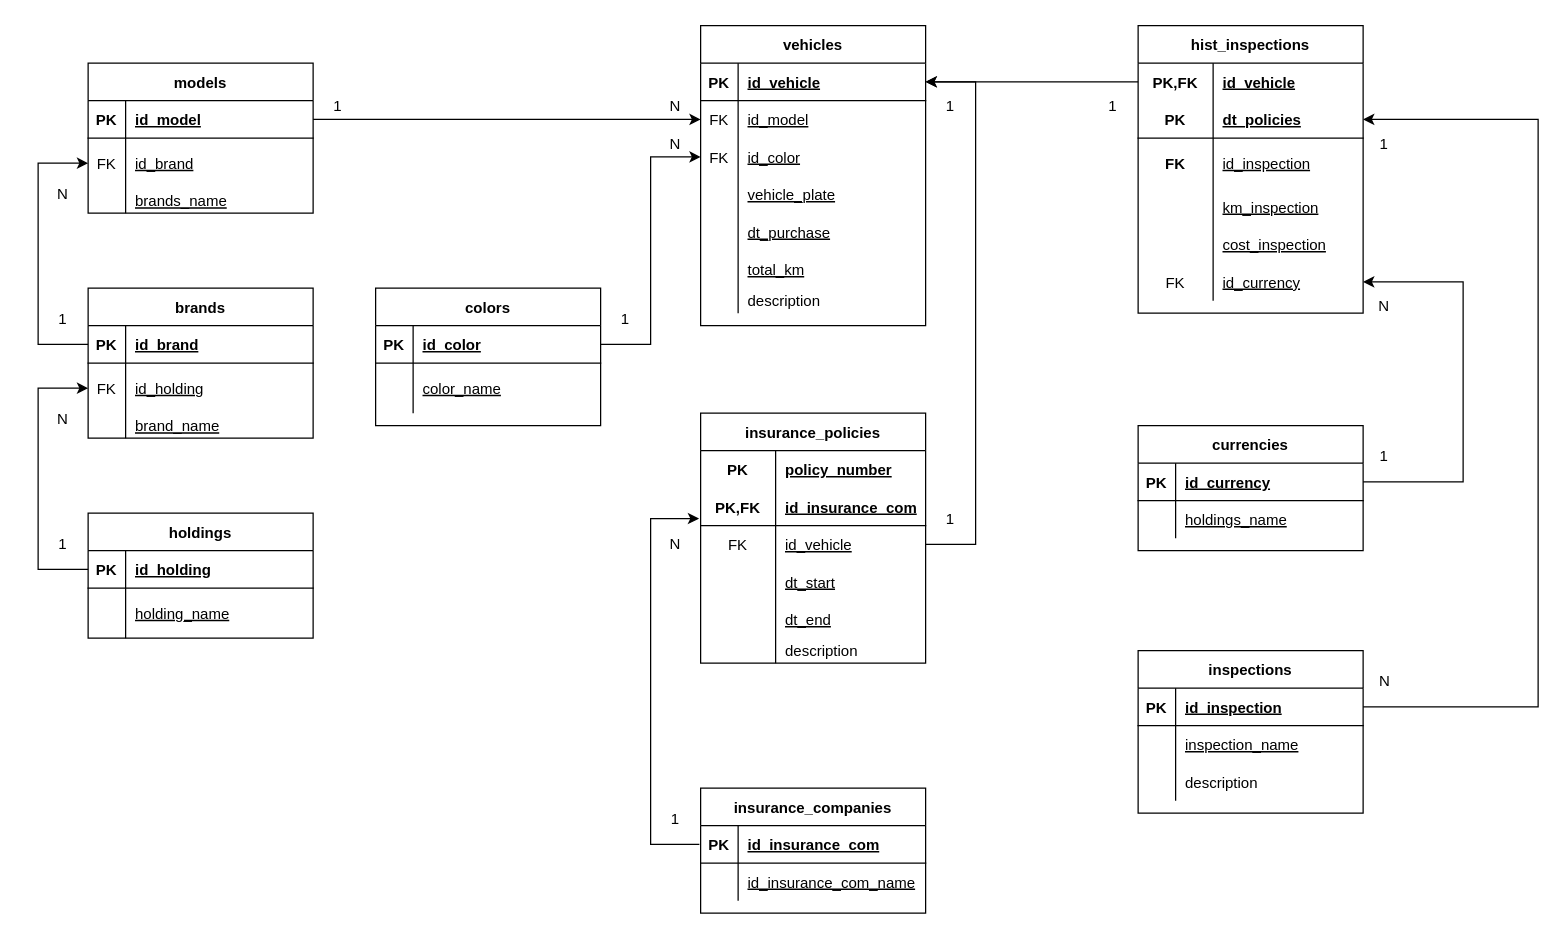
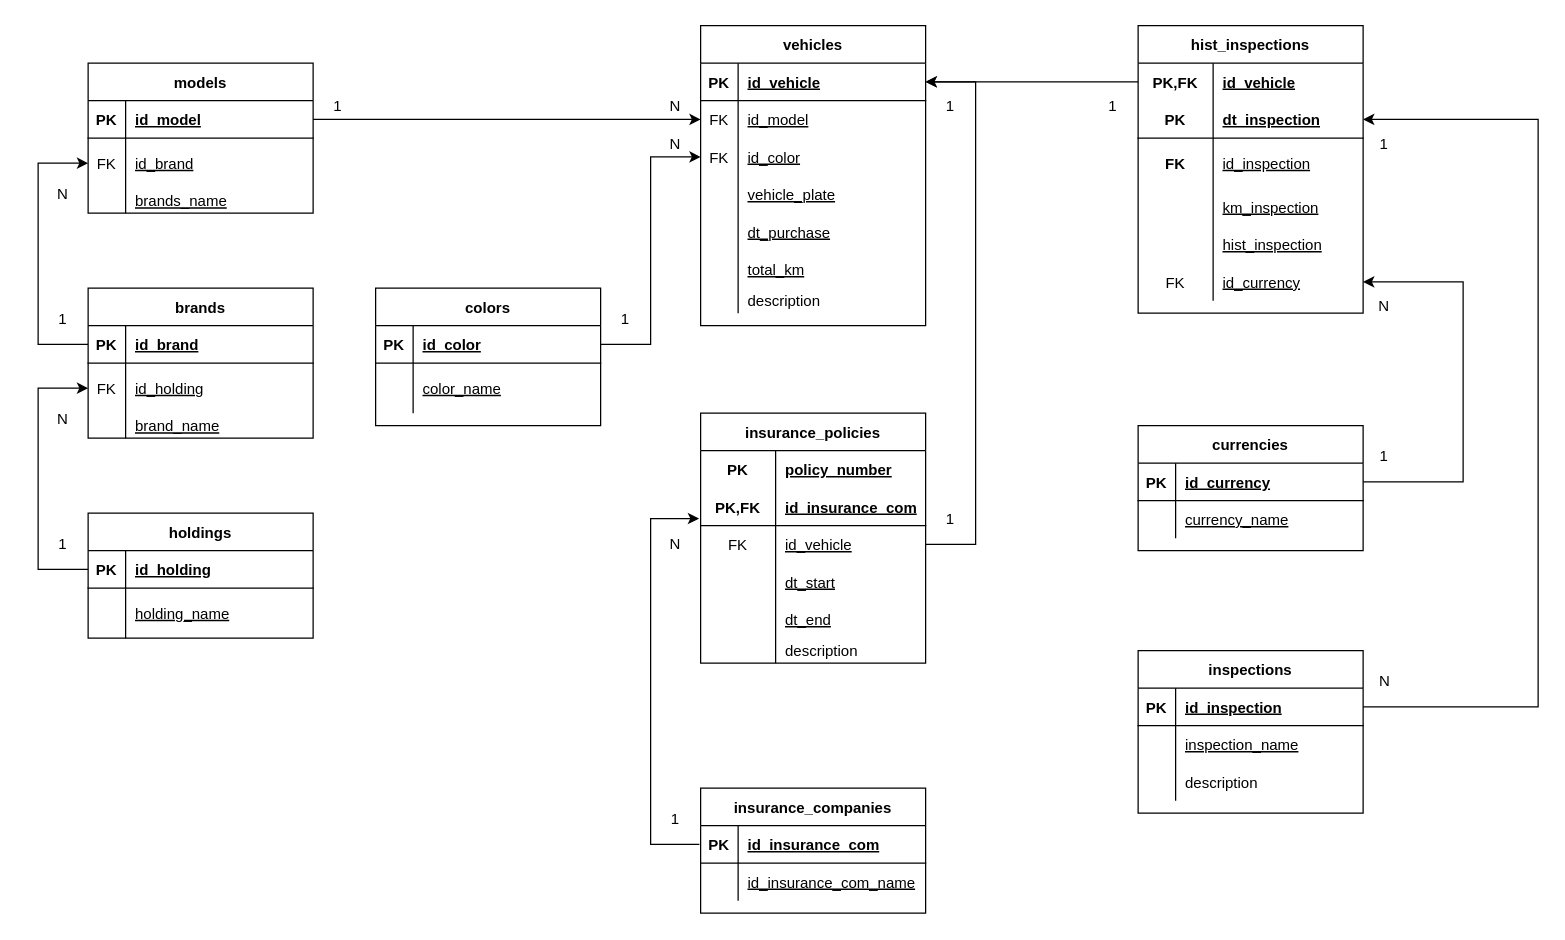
(1263, 120) -> (1273, 120)
(1282, 245) -> (1280, 245)
(1236, 520) -> (1240, 520)
